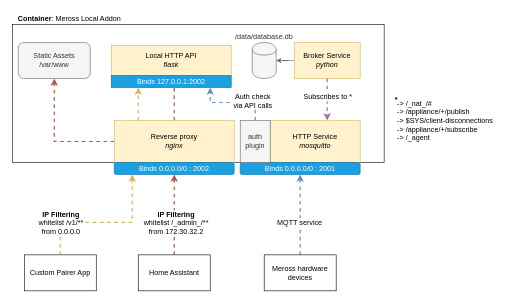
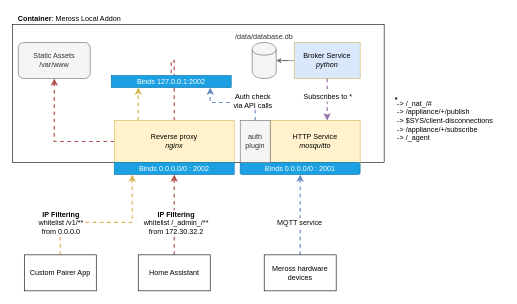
(171, 60) -> none
(327, 60) -> (327, 60)
(174, 168) -> (174, 168)
